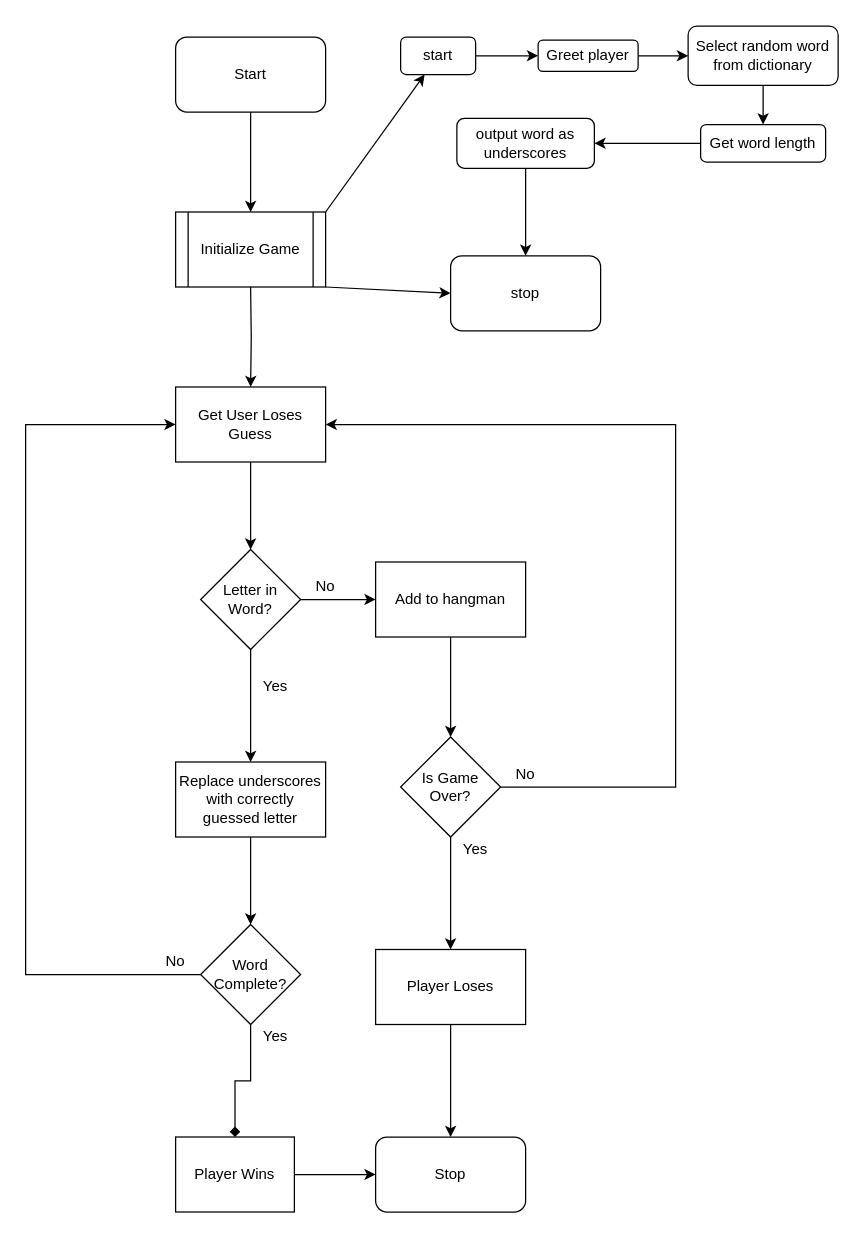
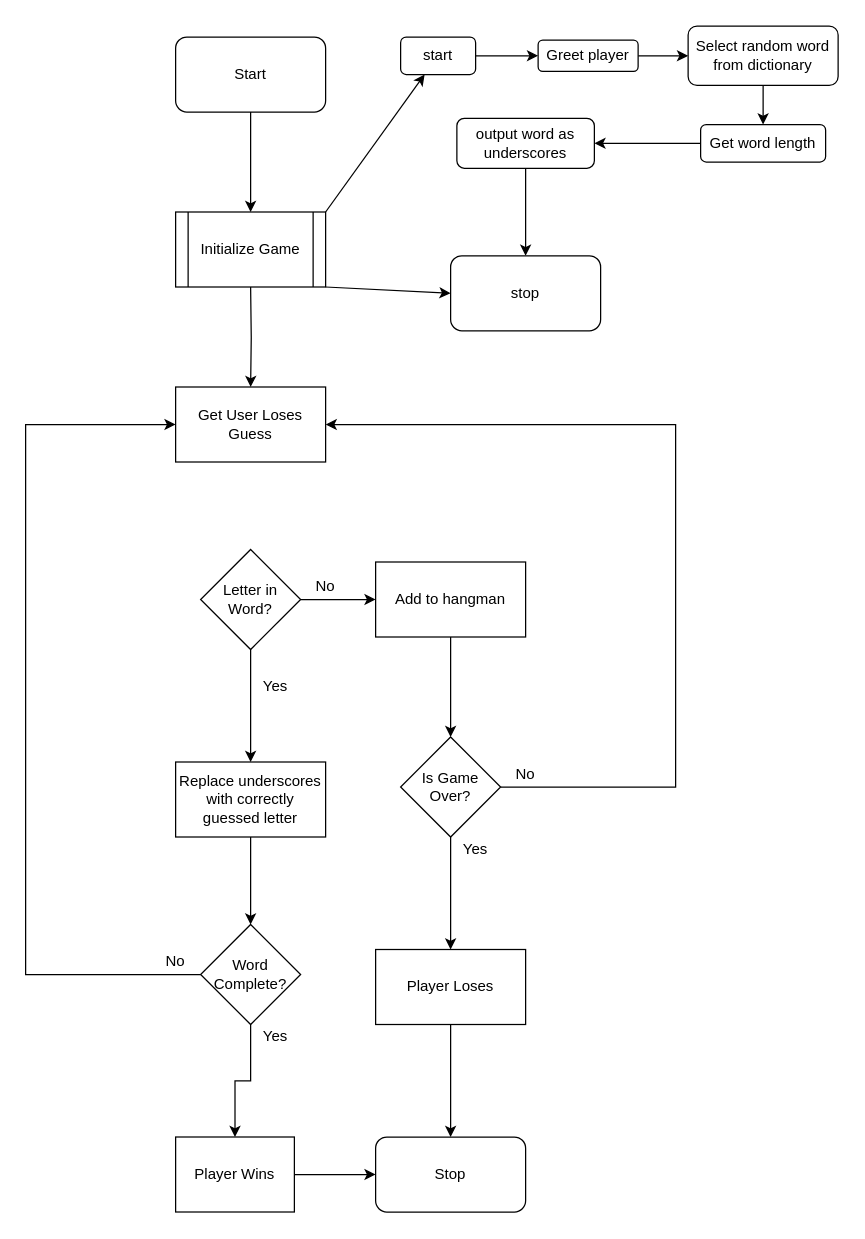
(251, 501) -> none
(235, 1126) -> (235, 1127)
